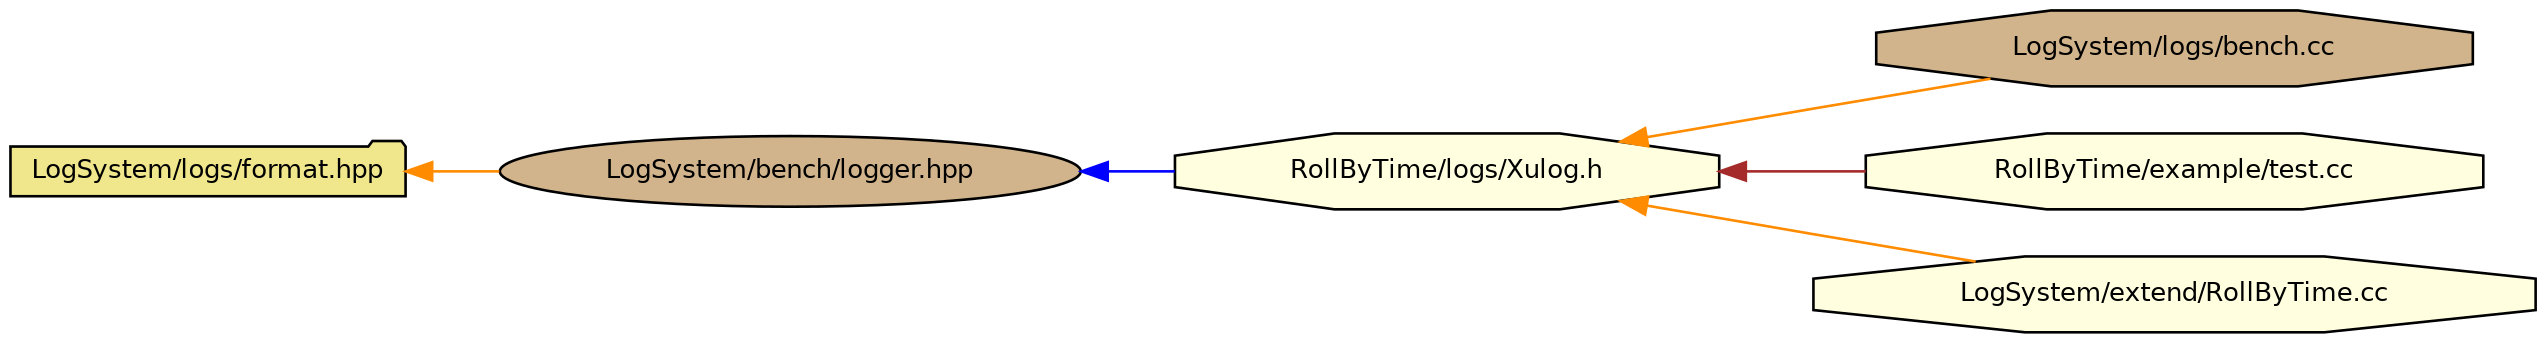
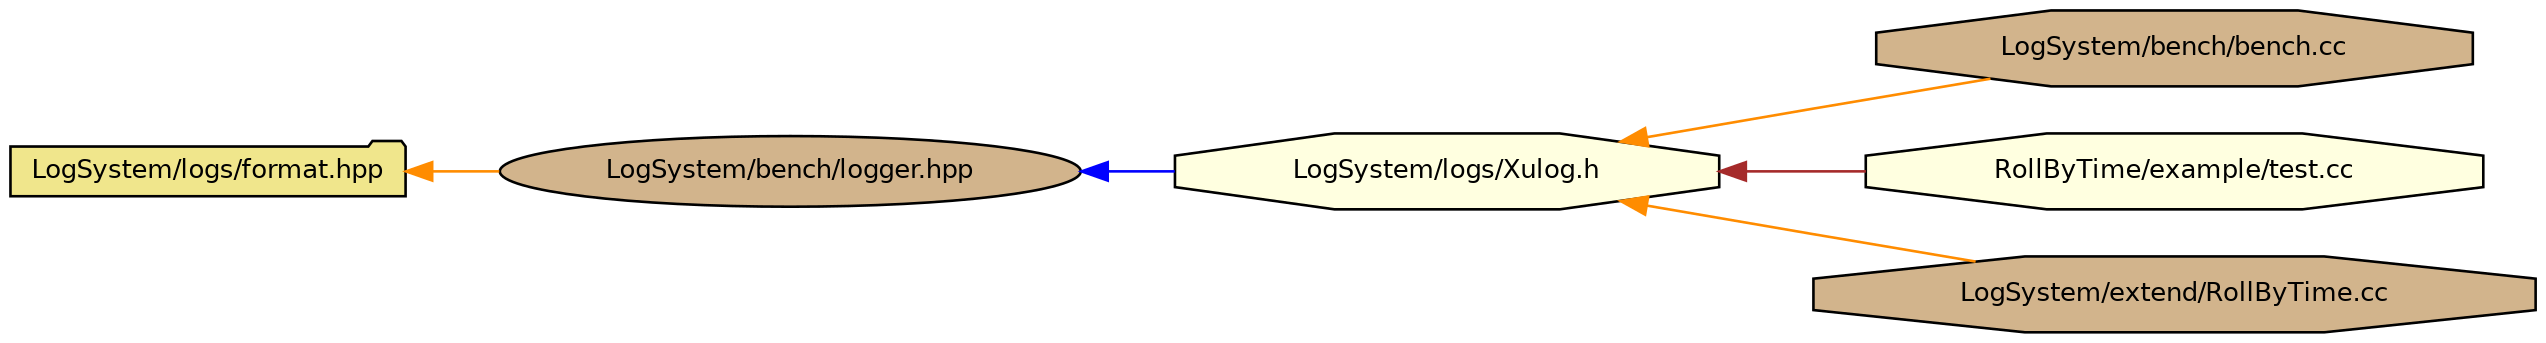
(2175, 48) -> (2175, 48)
(1447, 171) -> (1447, 171)
(2175, 294) -> (2175, 294)
